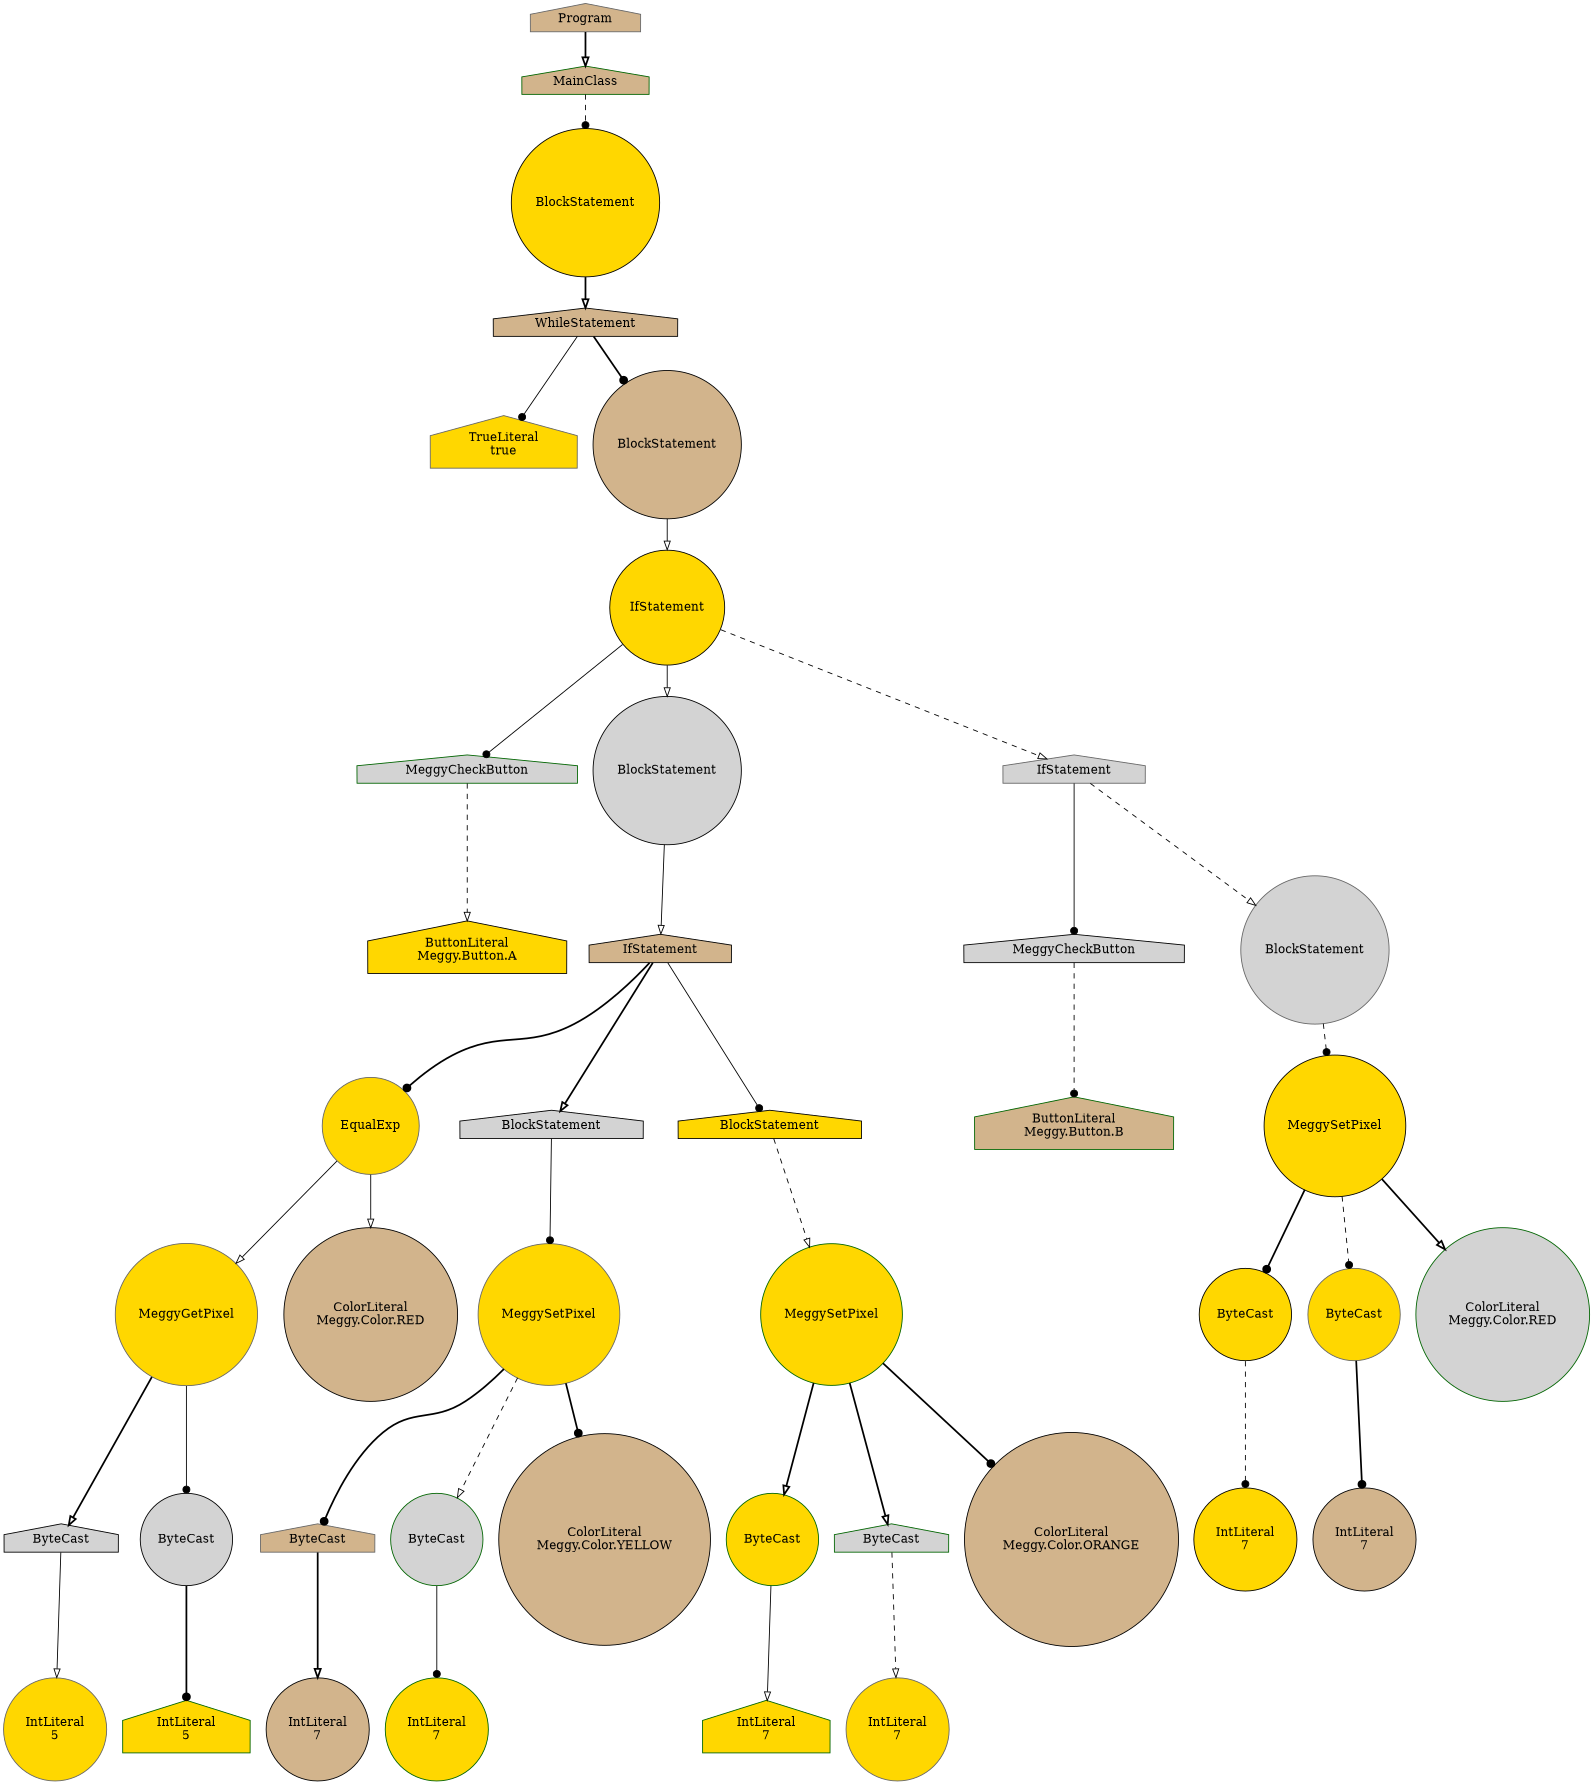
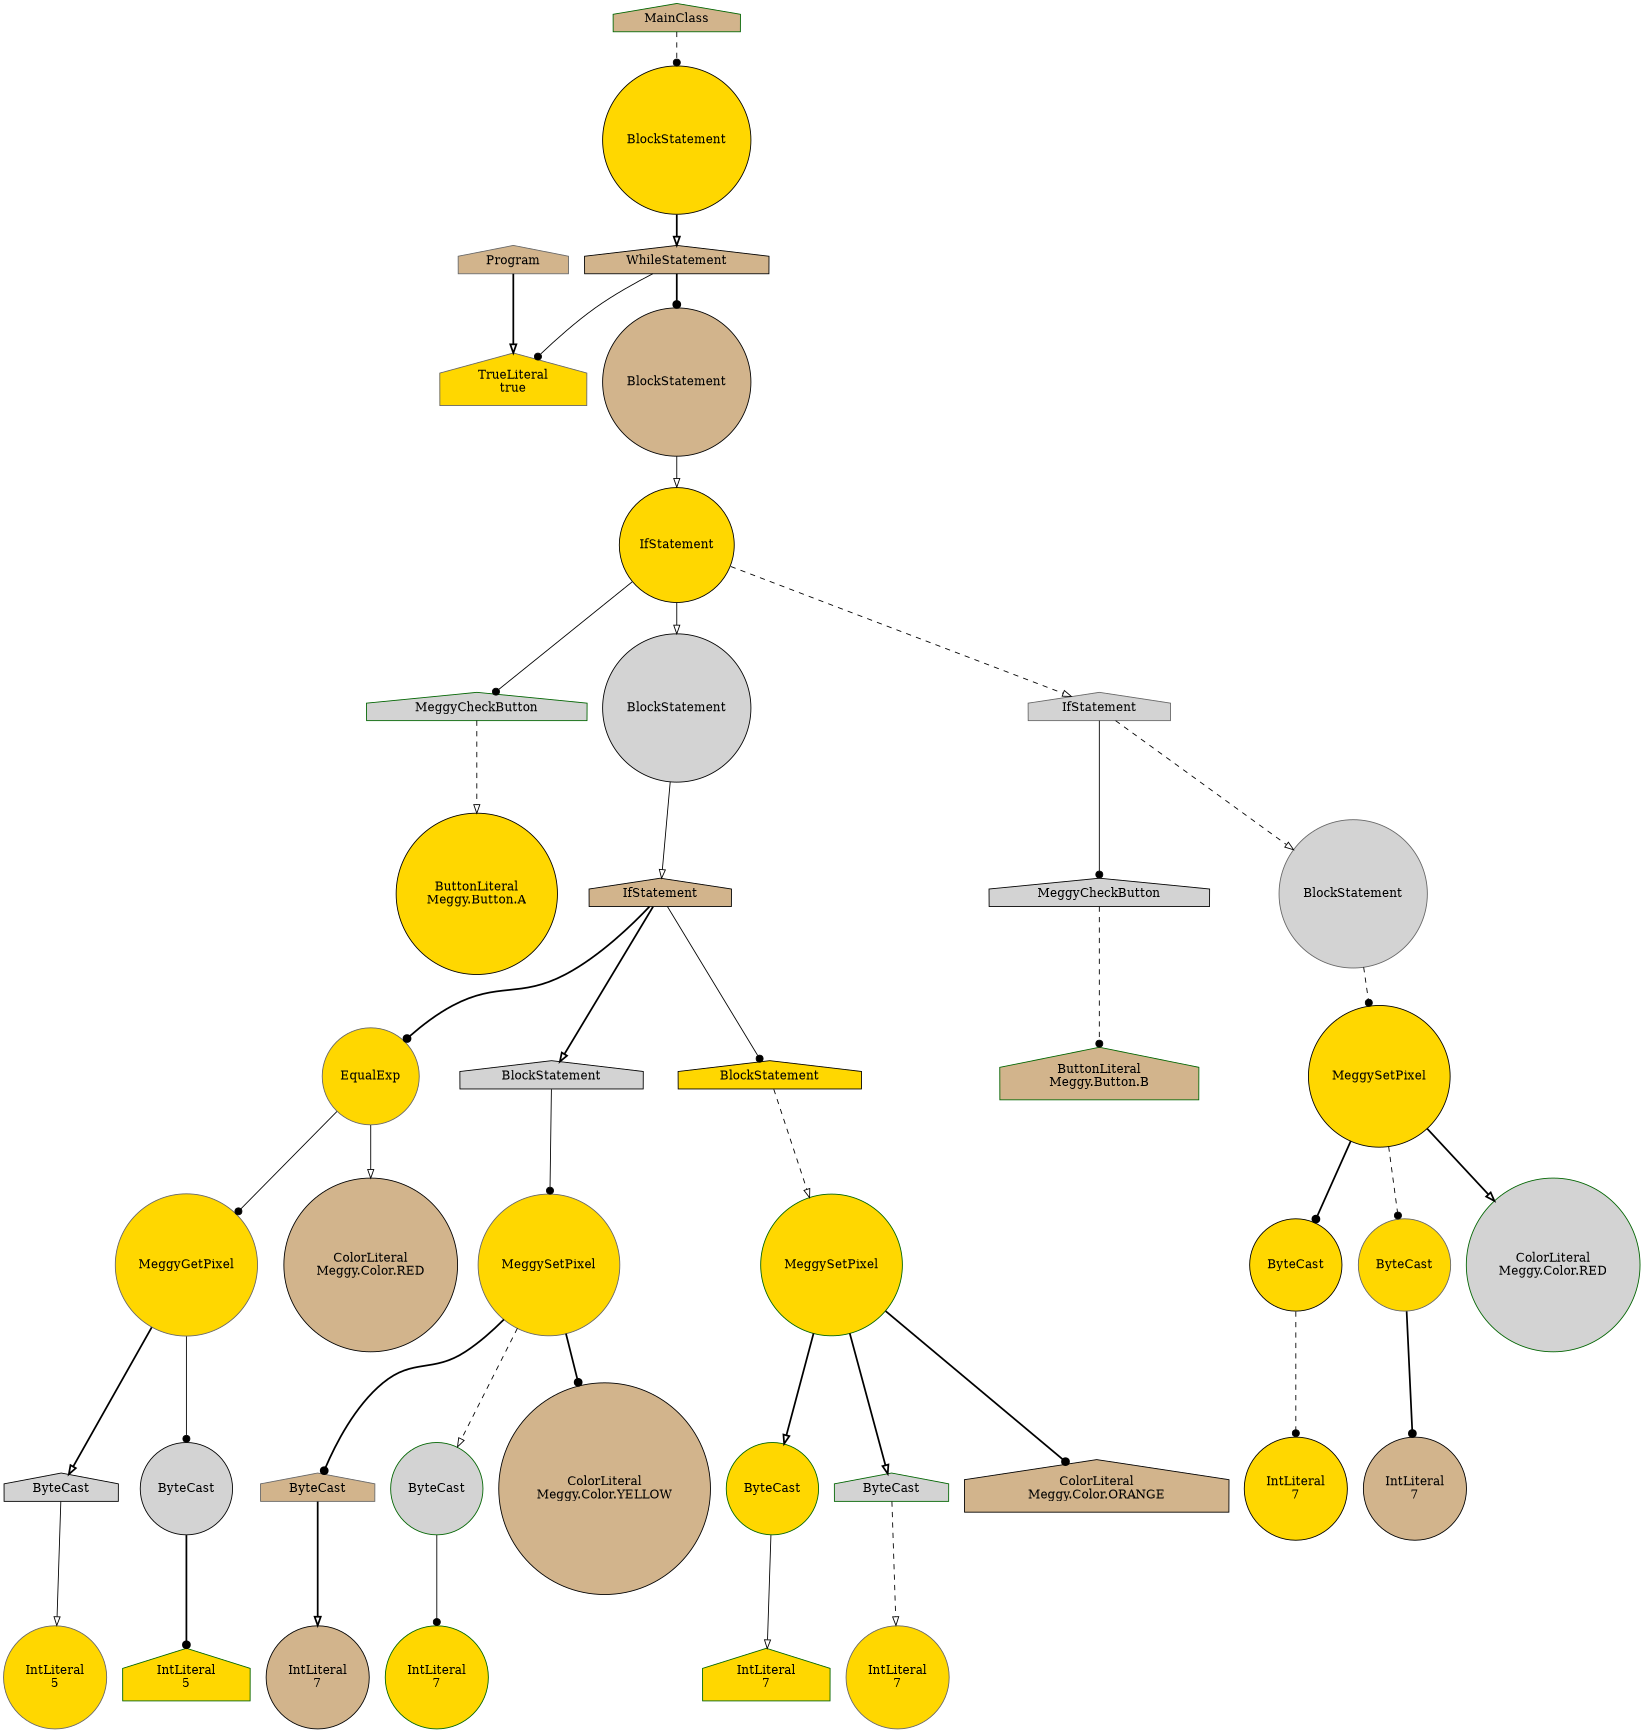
(585, 45) -> (513, 309)
(467, 950) -> (477, 894)
(290, 1209) -> (289, 1160)
(1072, 1539) -> (1097, 1489)
